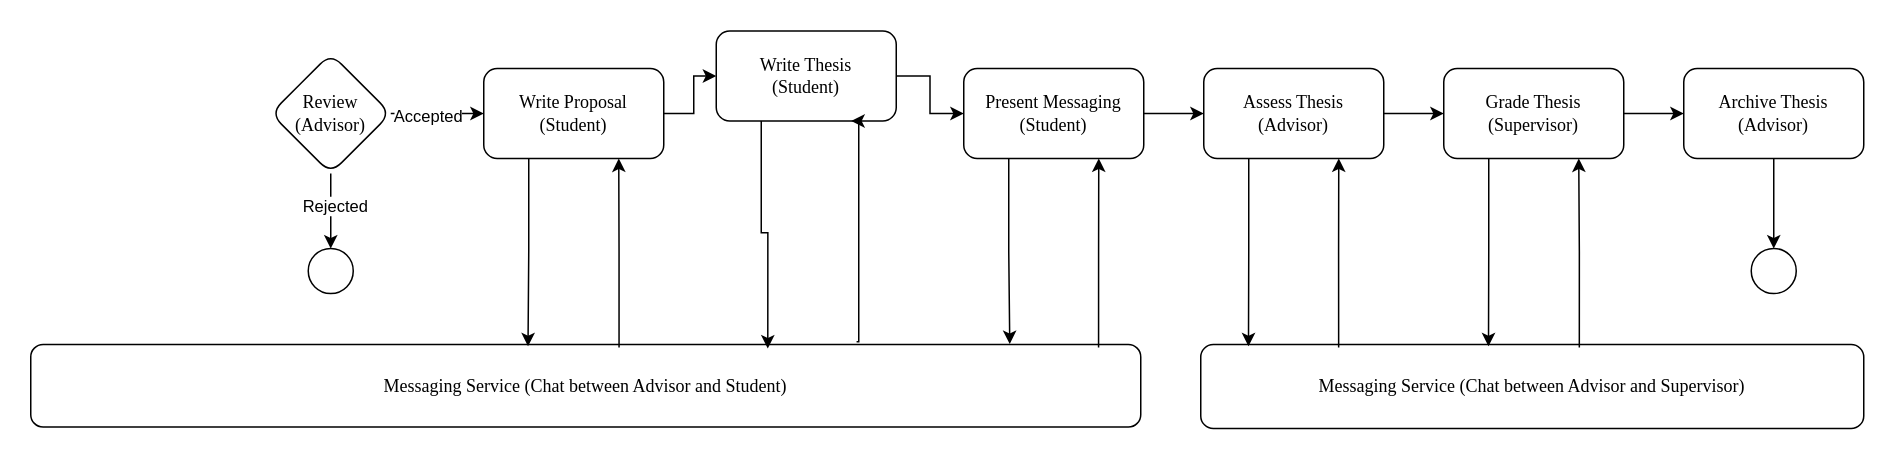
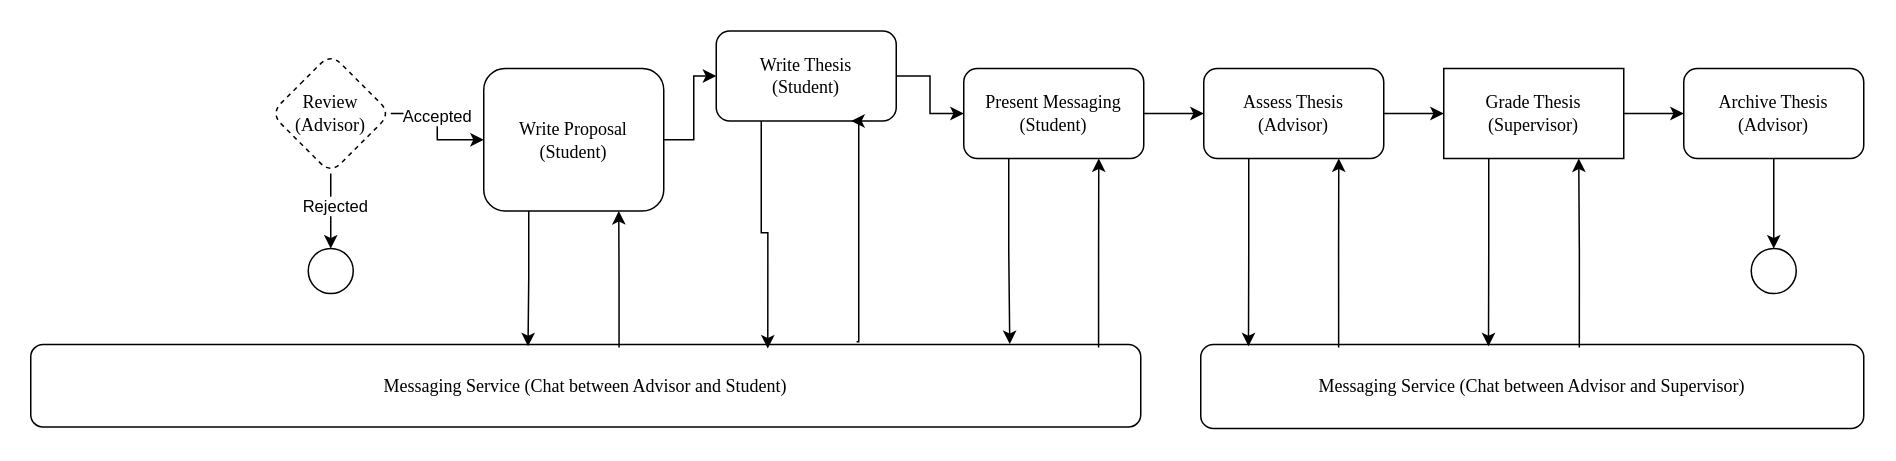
(331, 113) -> (331, 113)
(574, 113) -> (574, 140)
(1534, 113) -> (1534, 113)
